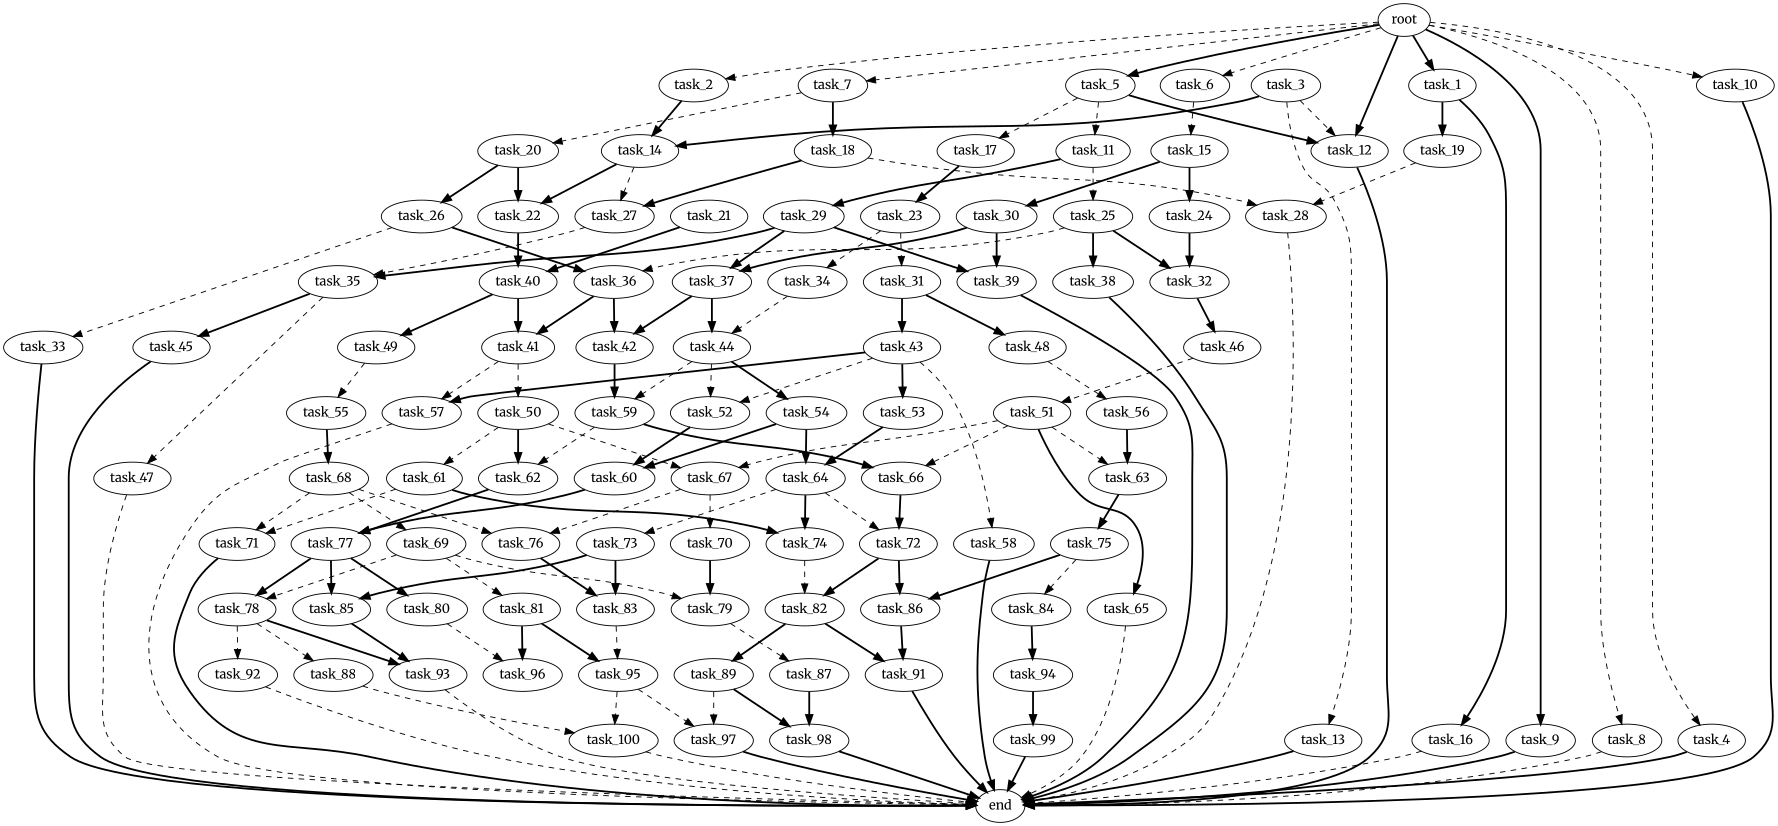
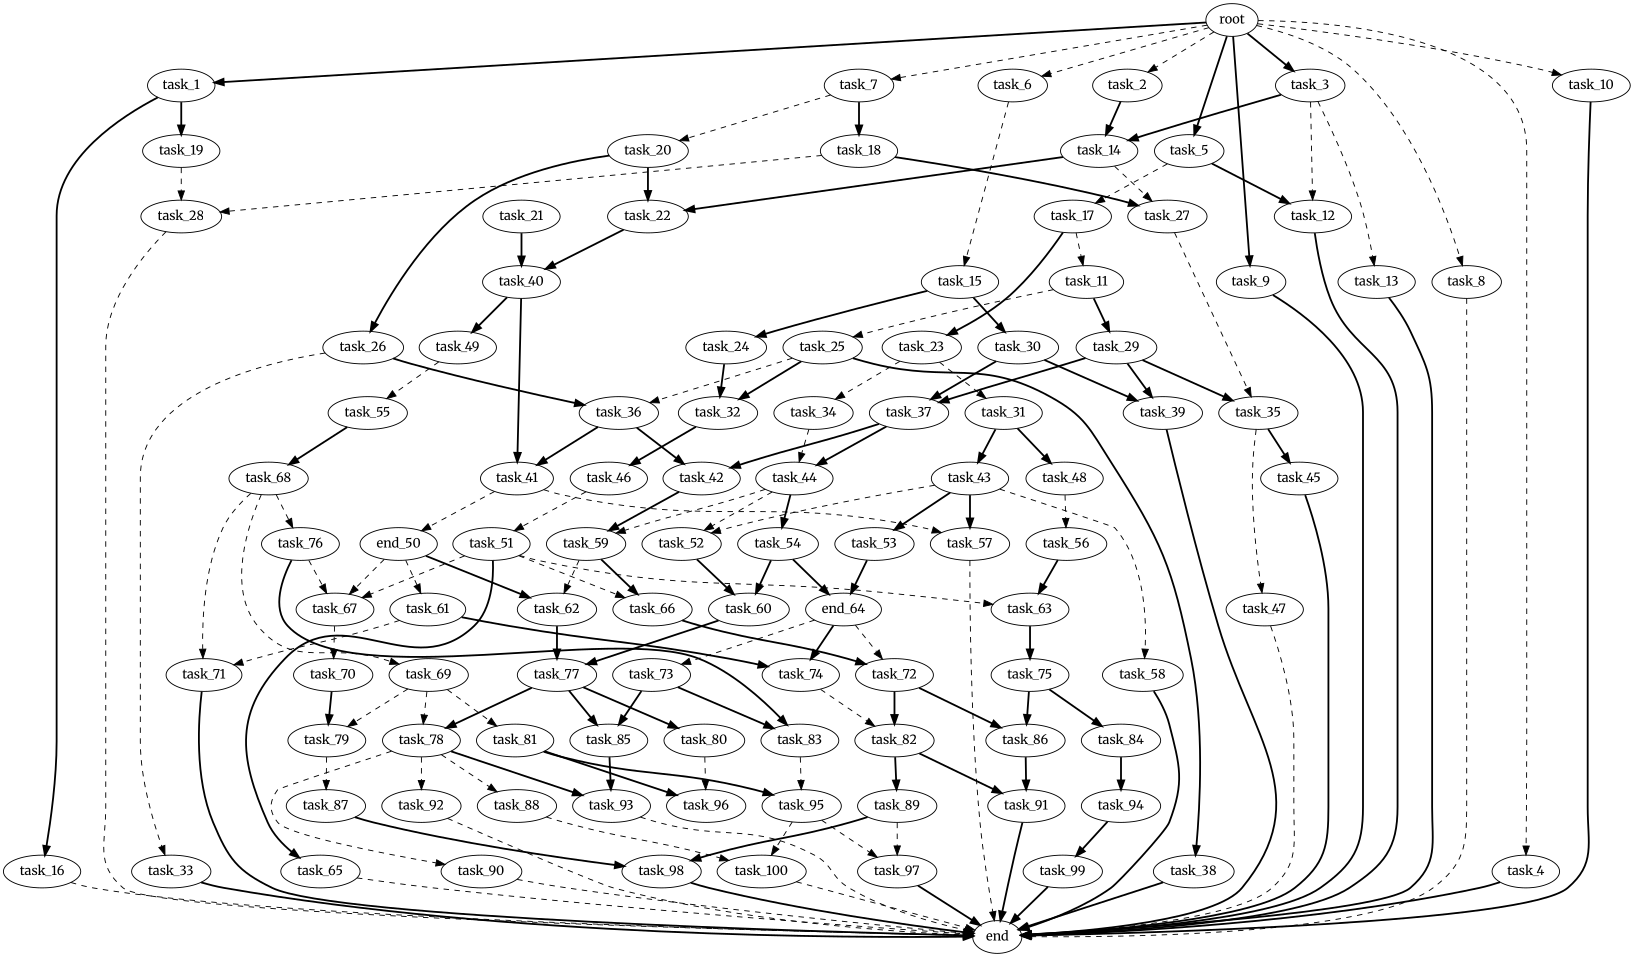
(1379, 81) -> (1267, 49)
(1097, 114) -> (1079, 245)
(518, 413) -> (399, 544)
(806, 479) -> (844, 610)
(632, 506) -> (316, 573)
(1063, 573) -> (1072, 705)
none -> (481, 872)
